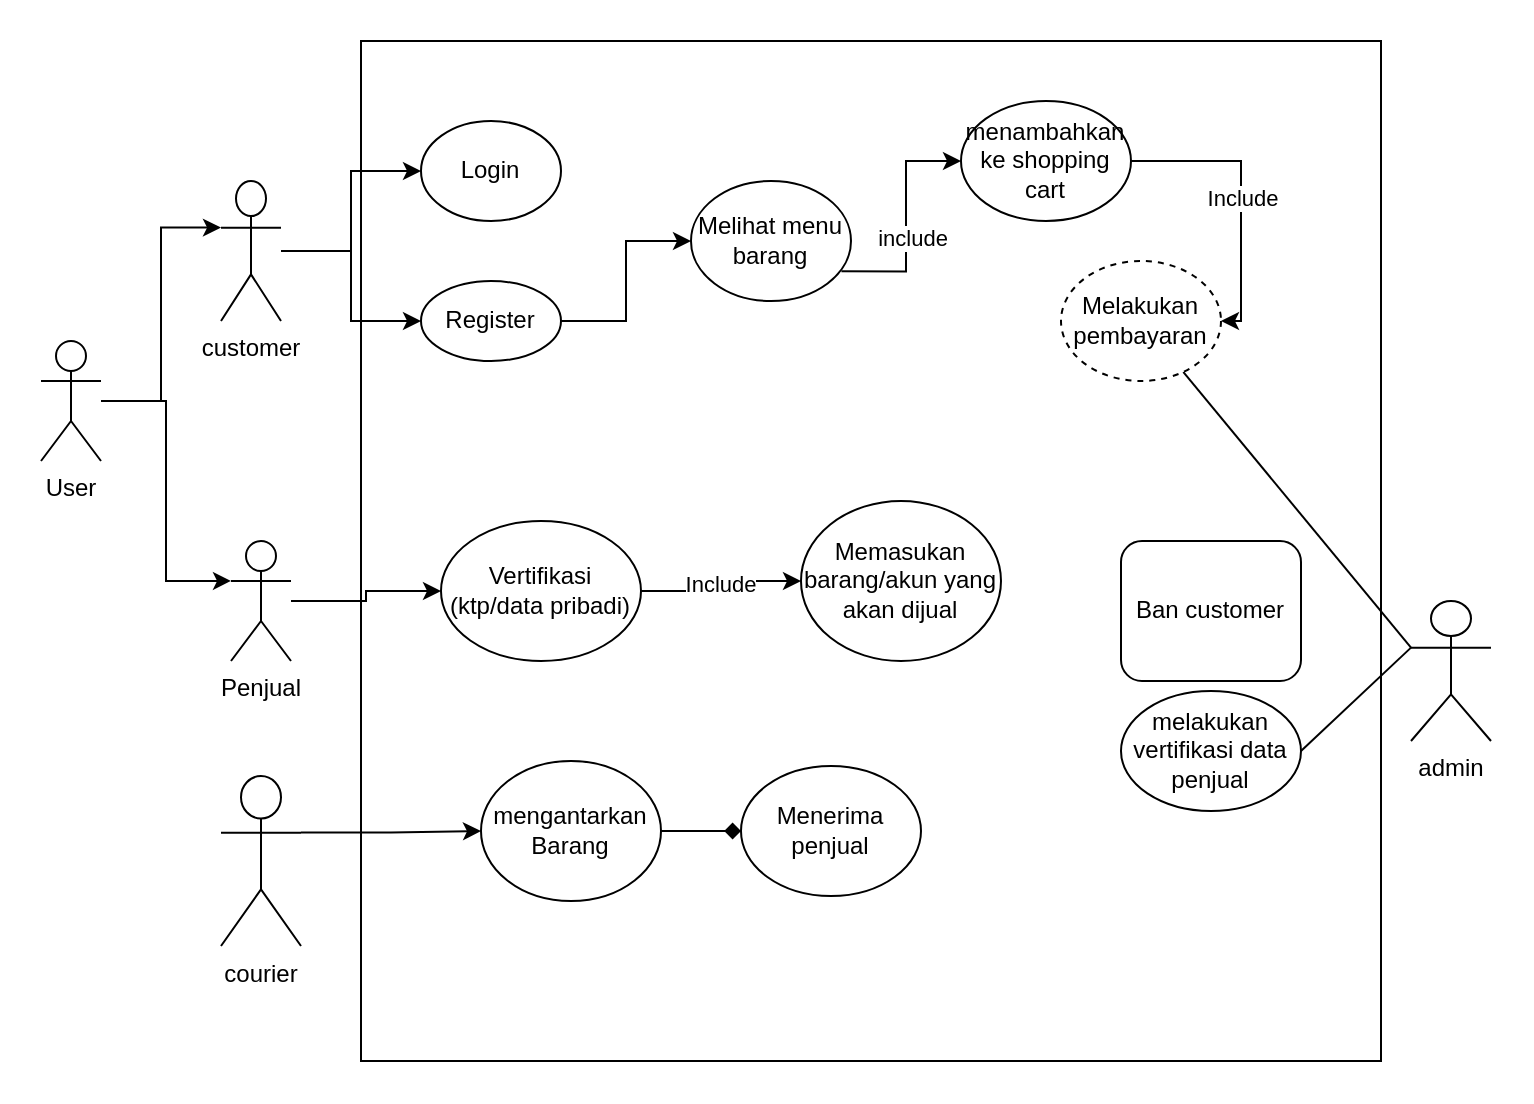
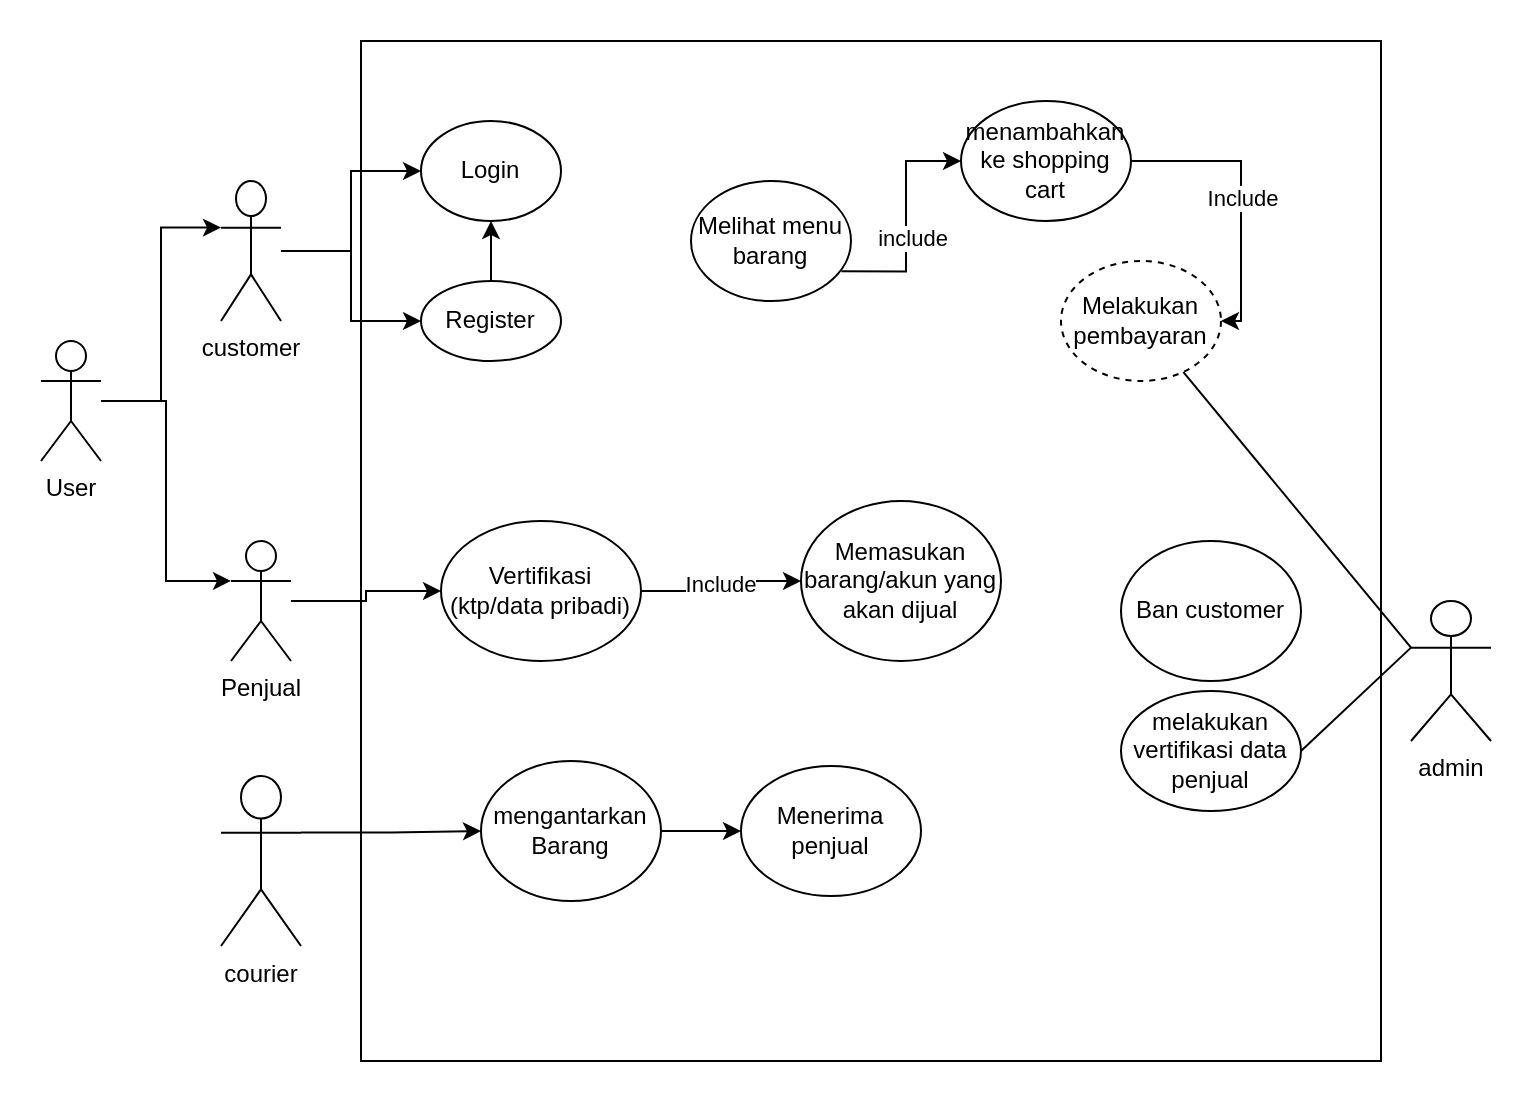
(626, 288) -> (491, 244)
(1211, 611) -> (1211, 611)
(724, 831) -> (725, 831)
